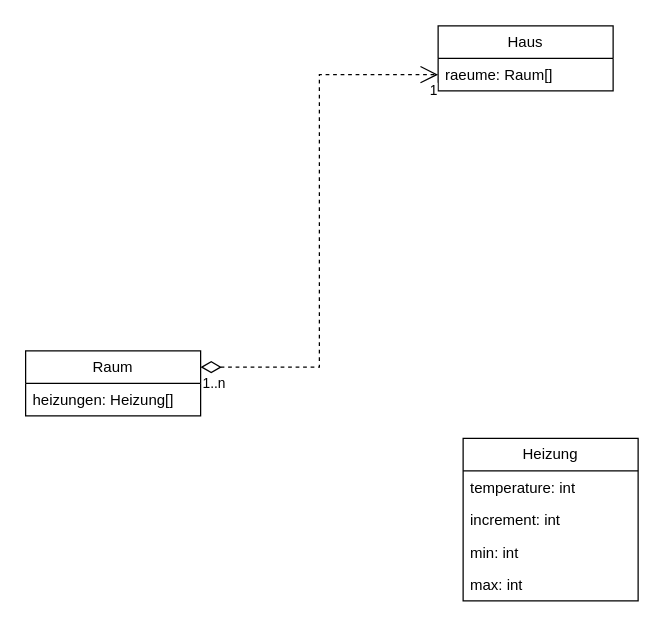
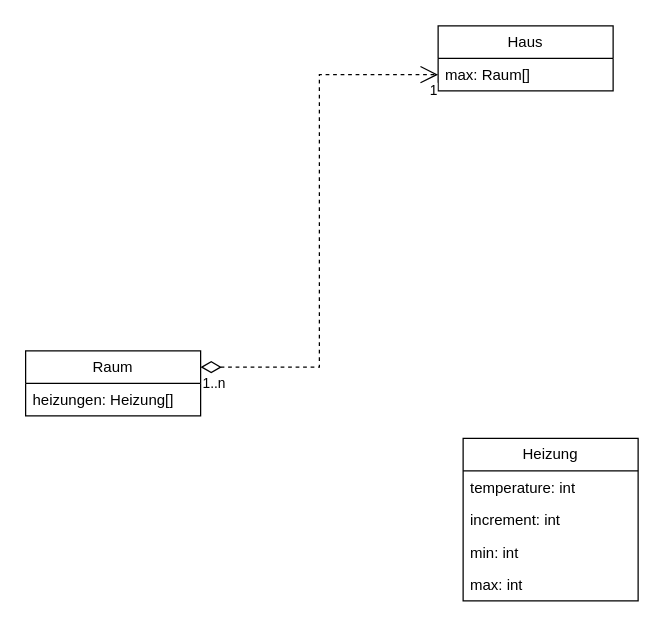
(501, 76) -> (488, 76)
